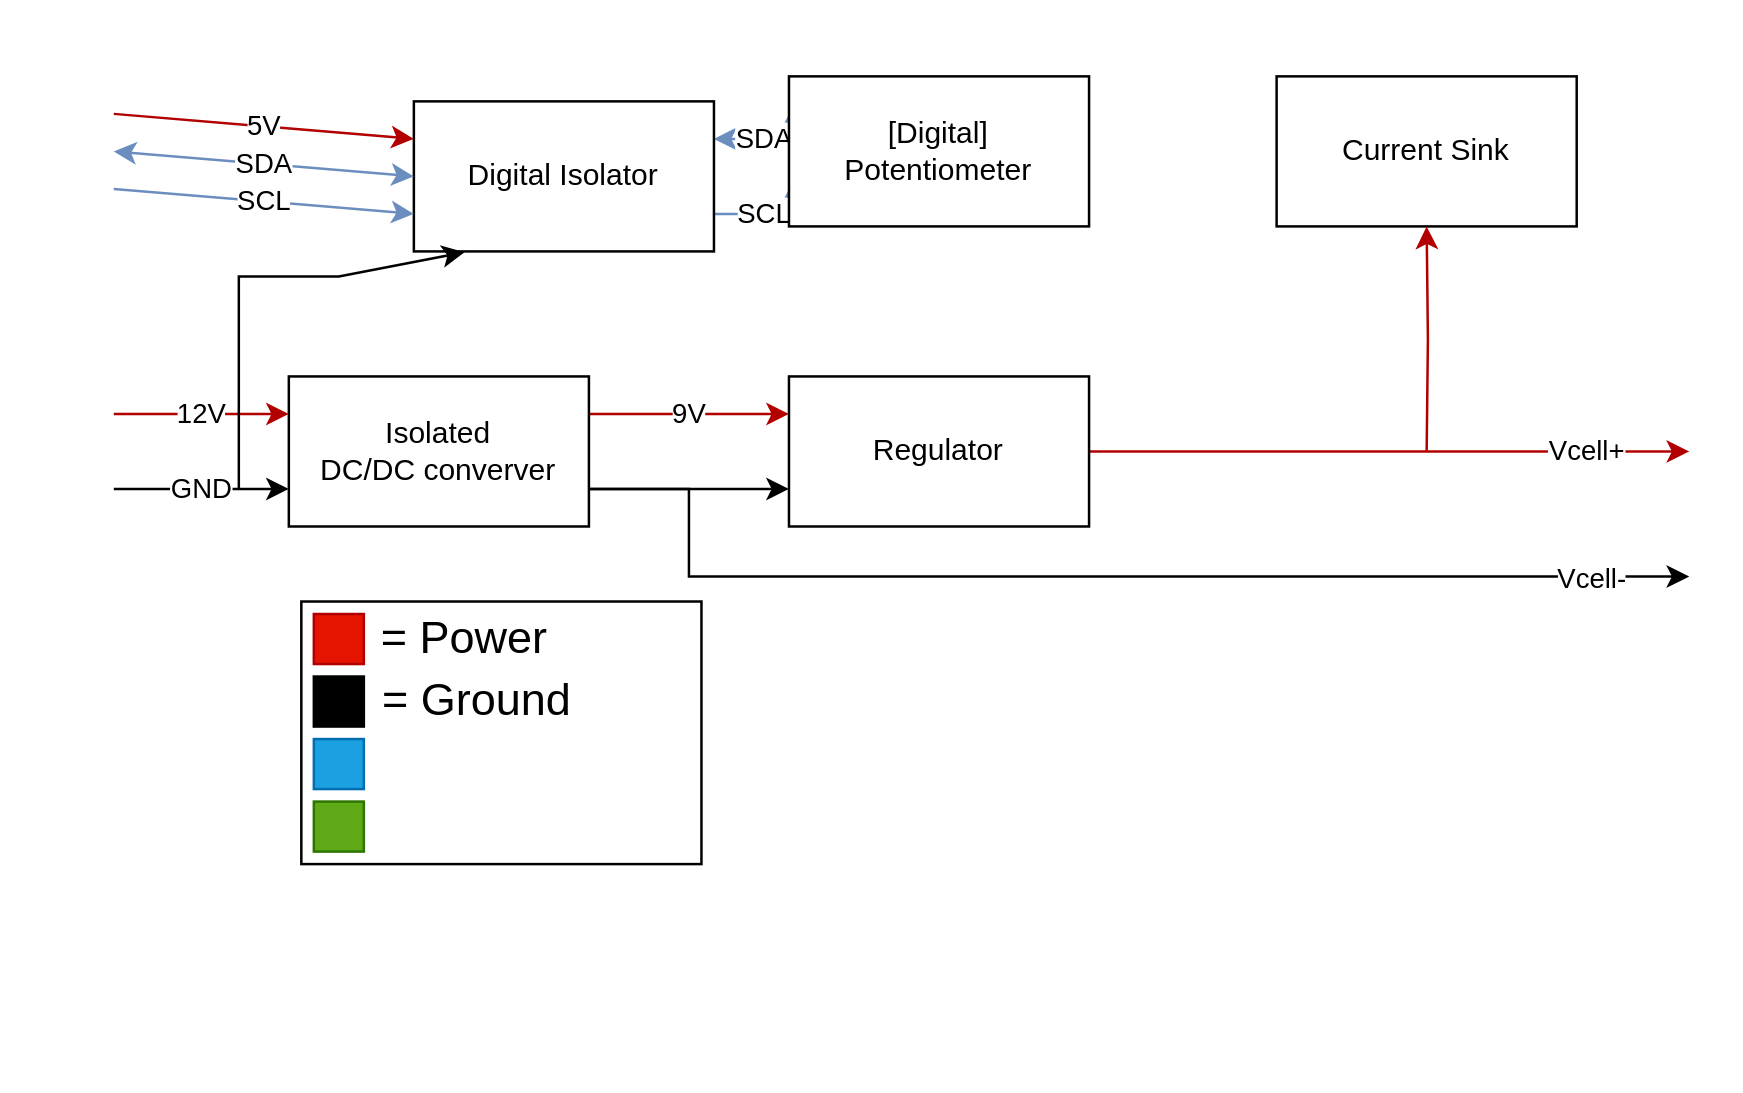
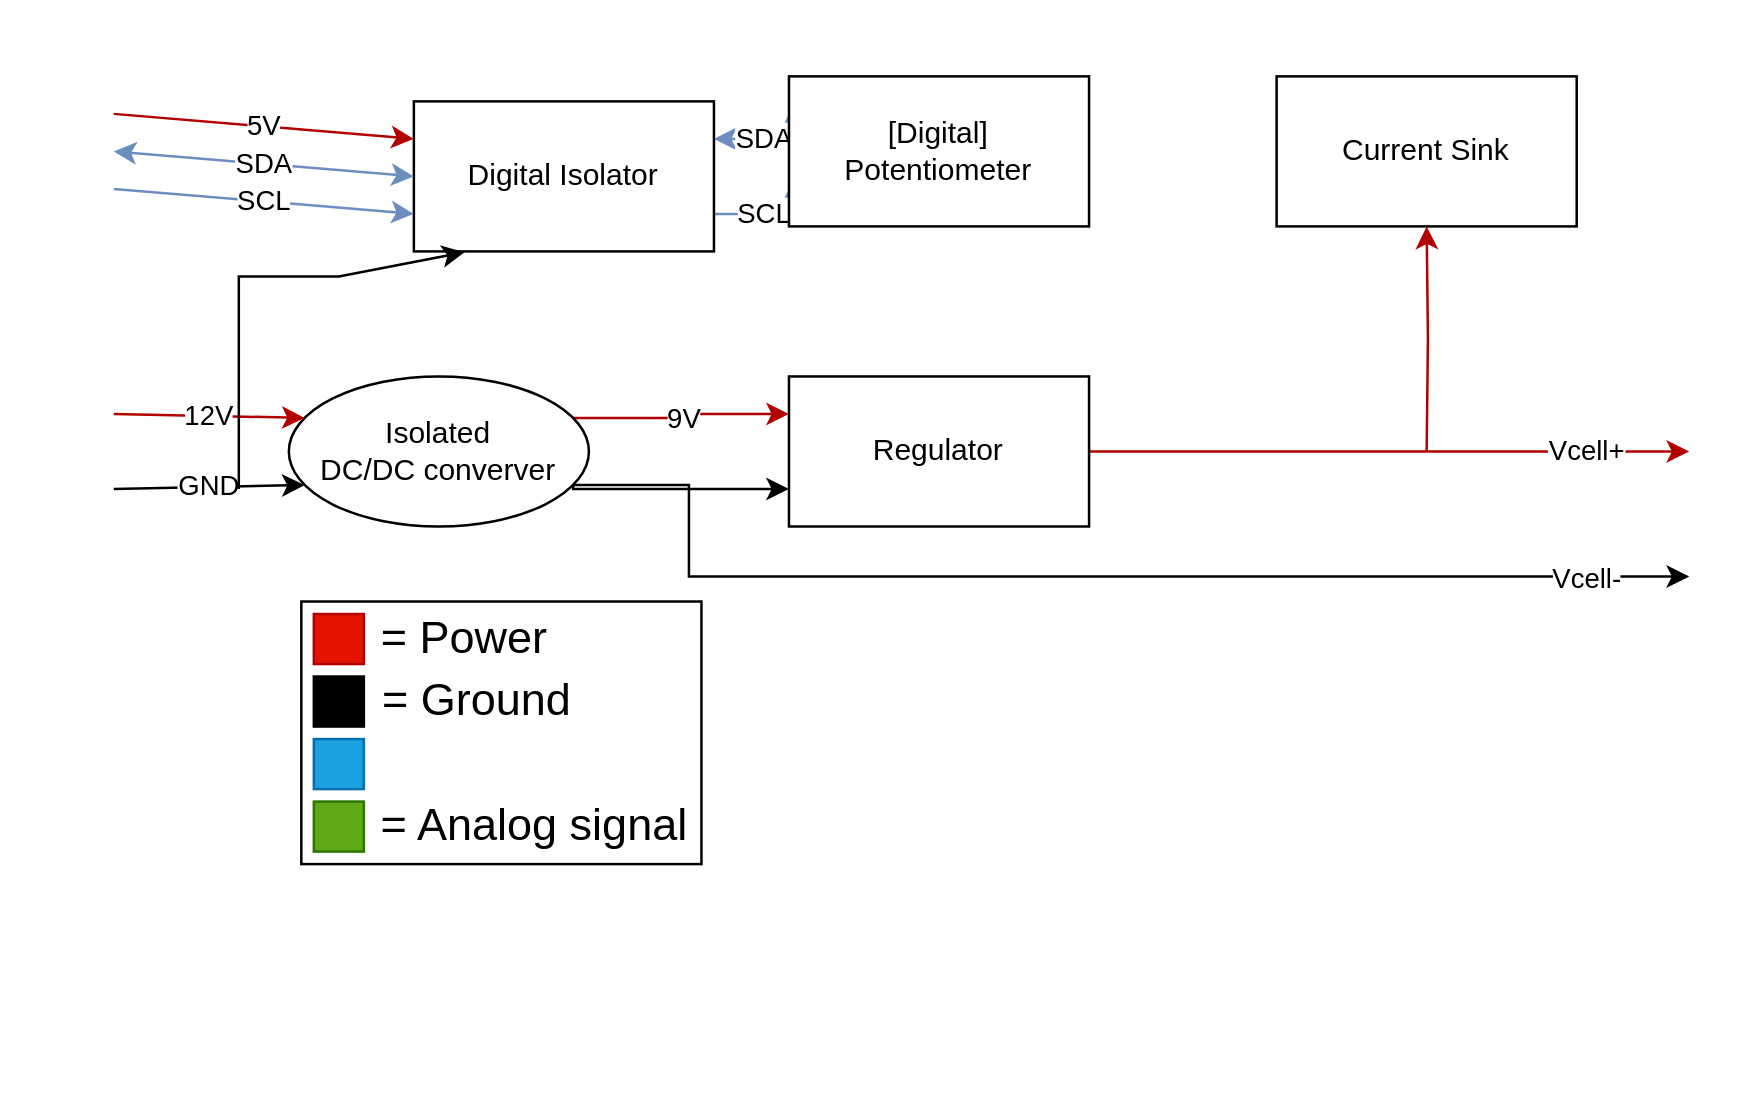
(439, 451) -> (439, 451)
none -> (533, 826)
